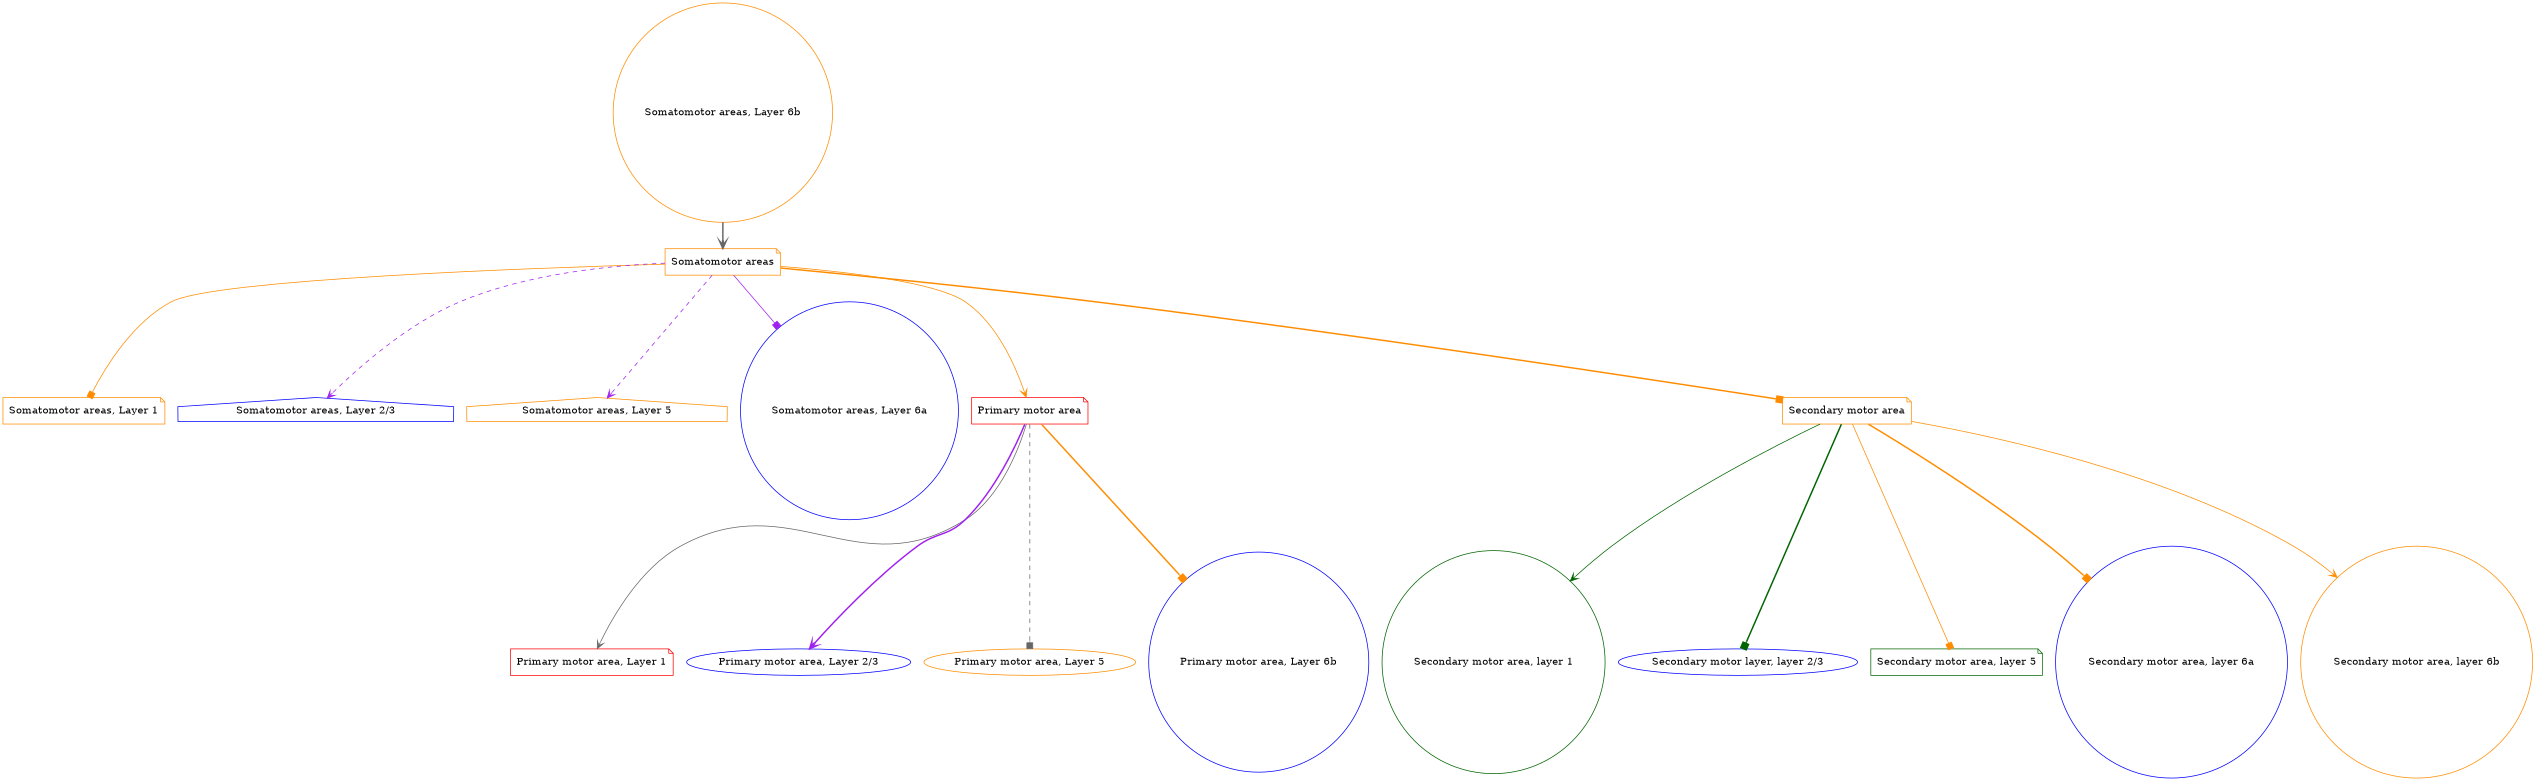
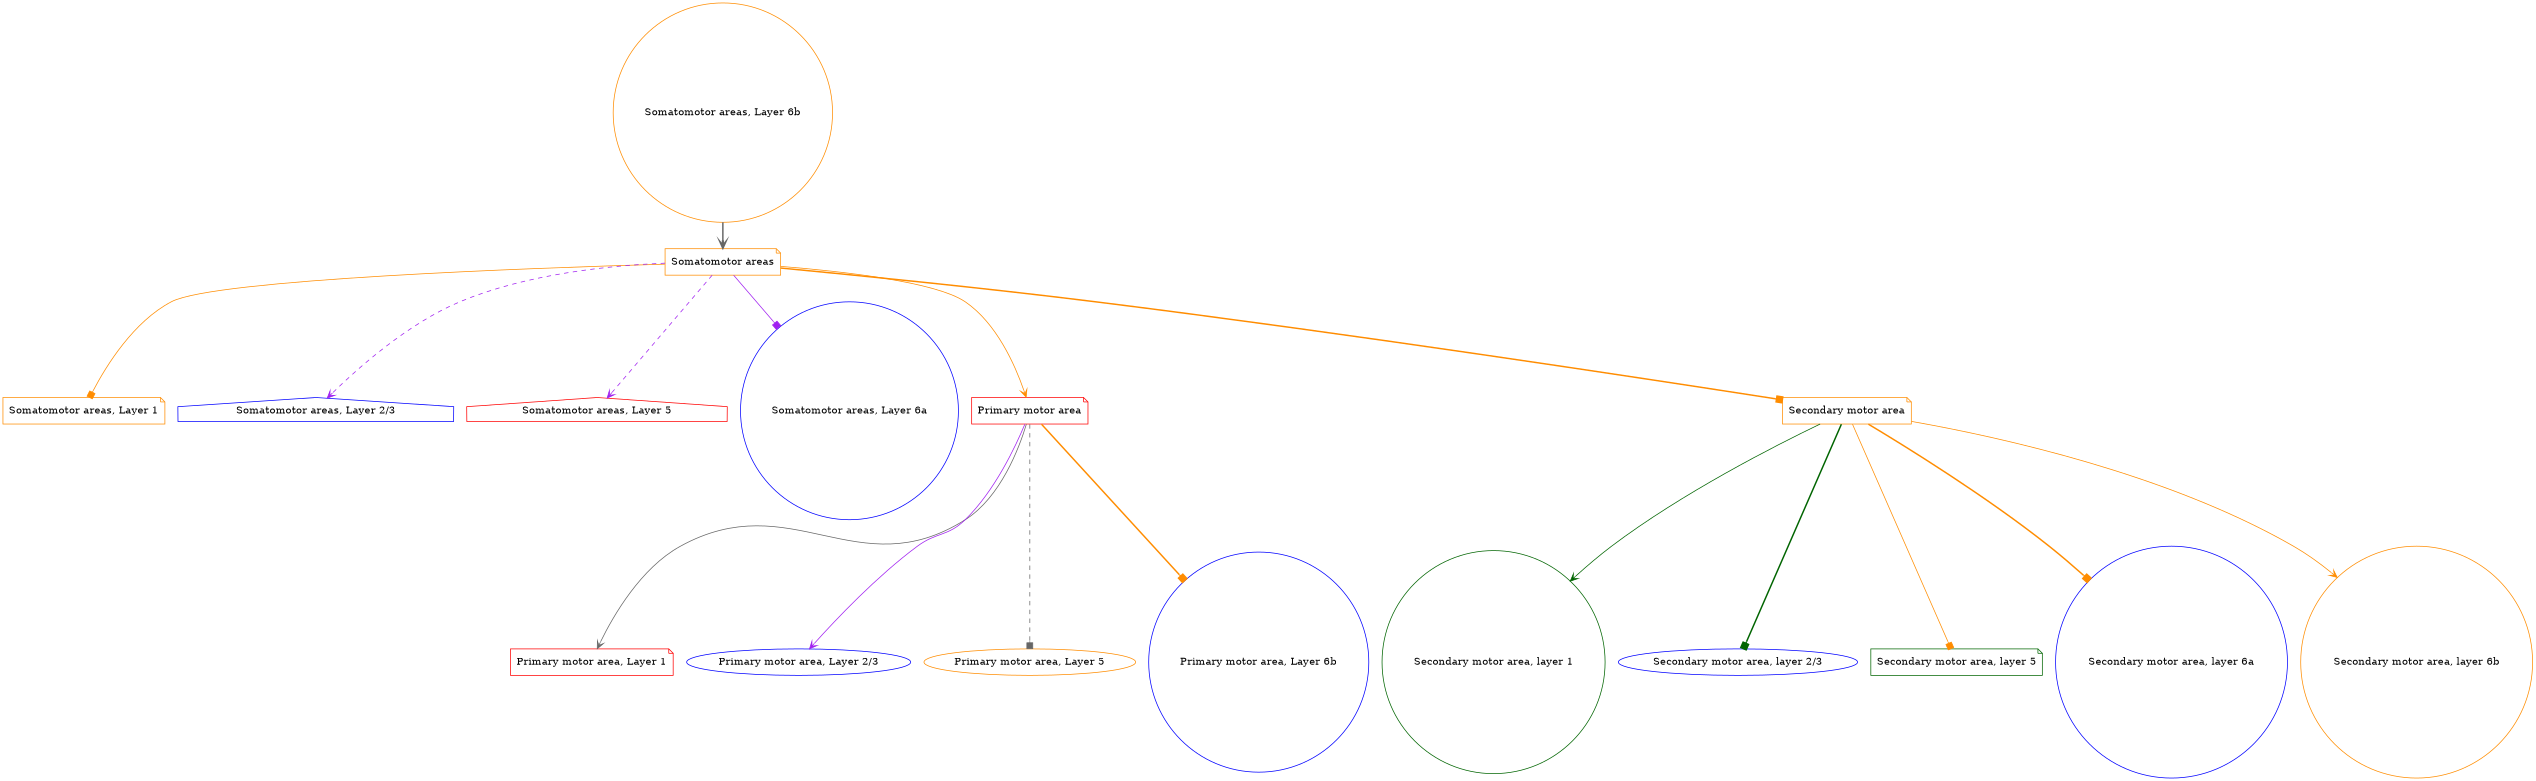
(597, 411) -> (597, 411)
(916, 548) -> (916, 548)
(1738, 662) -> (1738, 662)
